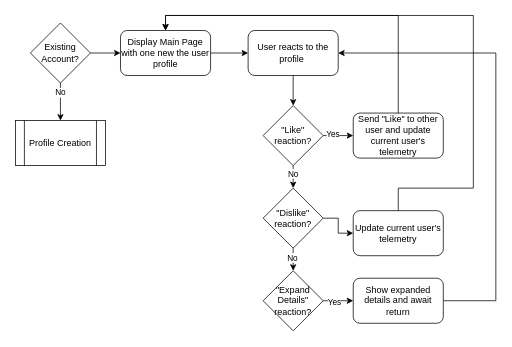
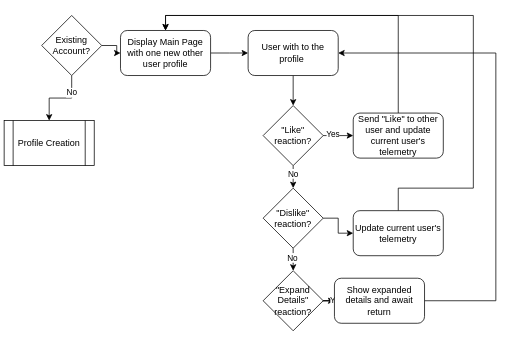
(60, 53) -> (72, 45)
(165, 53) -> (165, 53)
(293, 53) -> (293, 53)
(60, 143) -> (49, 143)
(398, 300) -> (379, 300)
